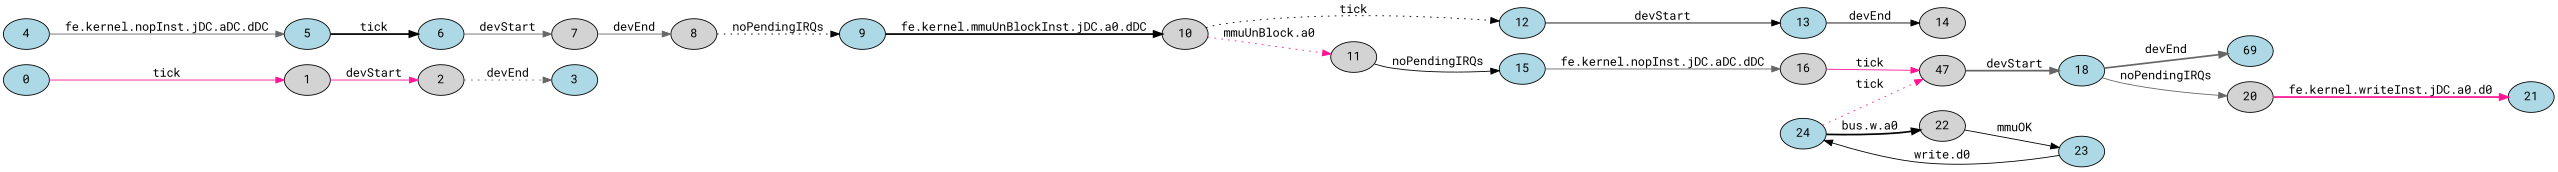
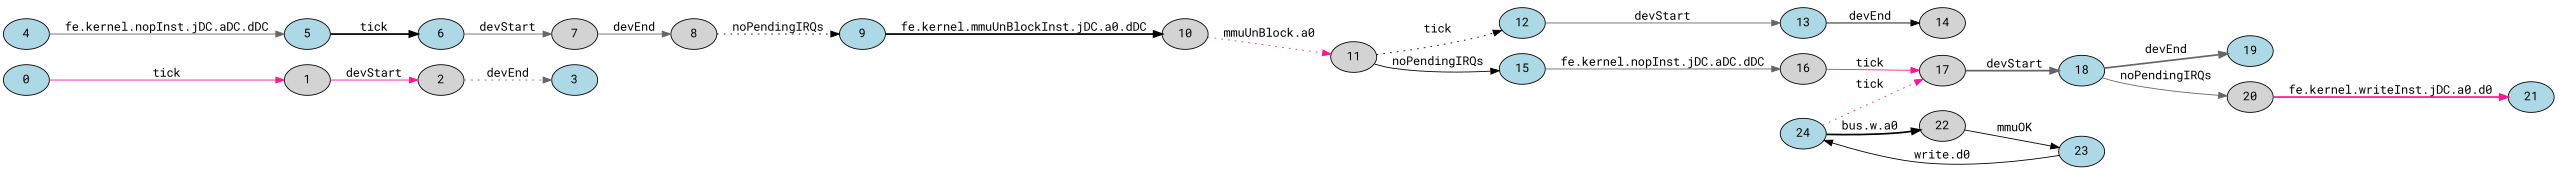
(1348, 16) -> (1435, 46)
(1658, 23) -> (1658, 23)
(2250, 51) -> (2250, 51)
(1942, 71) -> (1942, 71)
